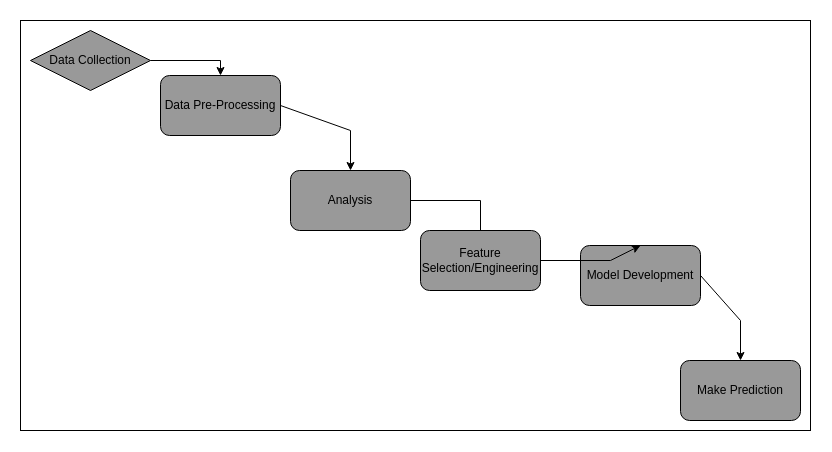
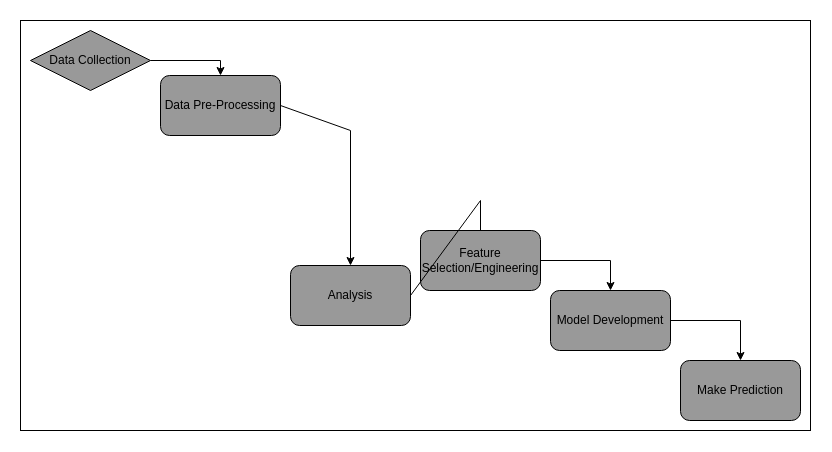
(351, 201) -> (351, 296)
(641, 276) -> (611, 321)
